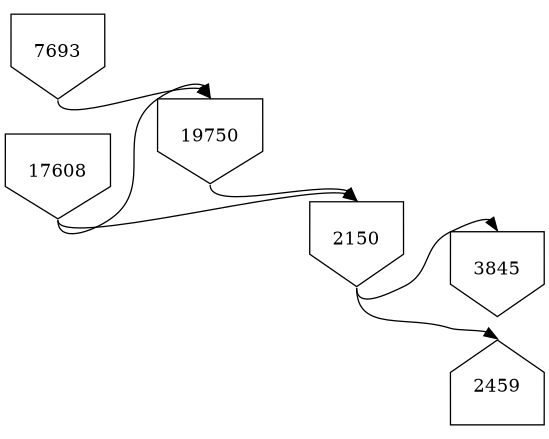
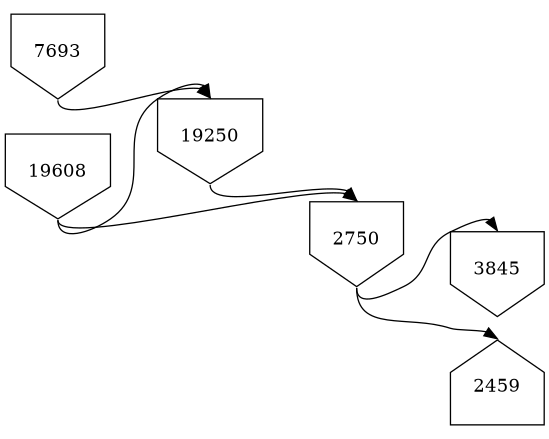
(210, 137) -> (210, 137)
(58, 172) -> (58, 172)
(357, 240) -> (357, 240)
